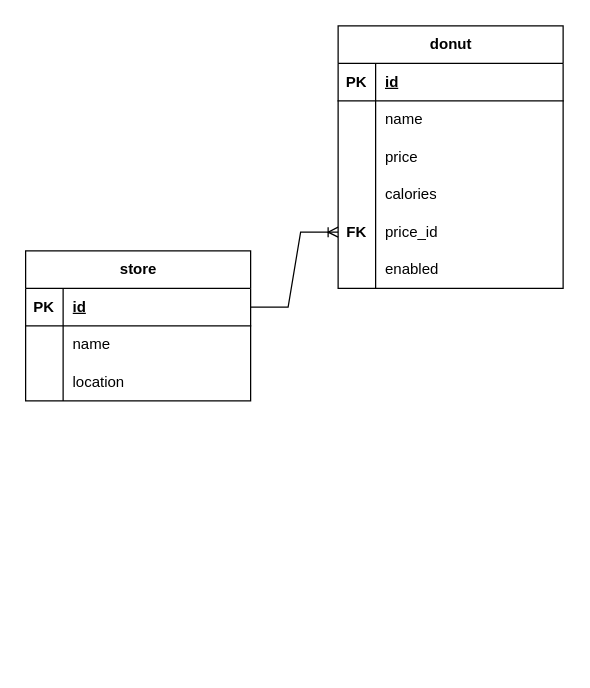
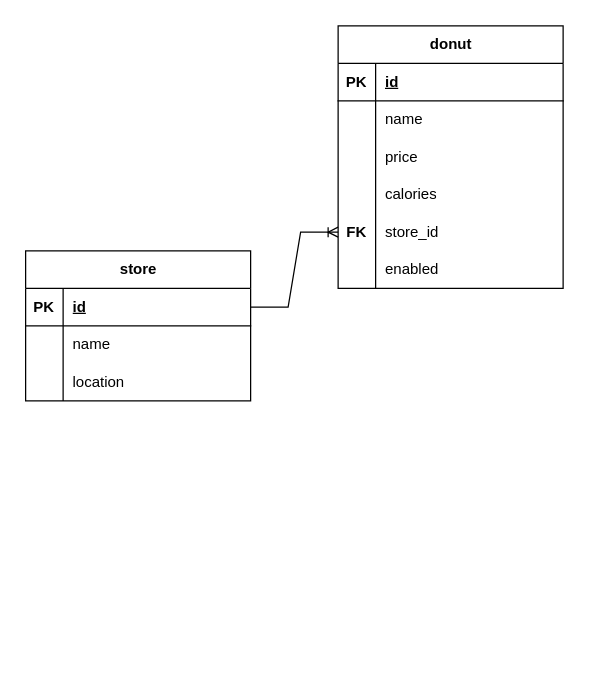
(415, 232) -> (417, 232)
